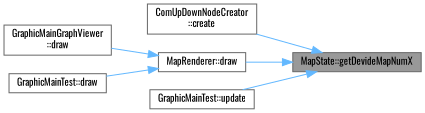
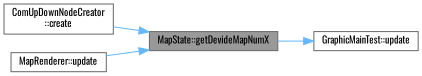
(58, 40) -> none
(202, 62) -> (59, 62)
(275, 82) -> (291, 41)
(58, 83) -> none
